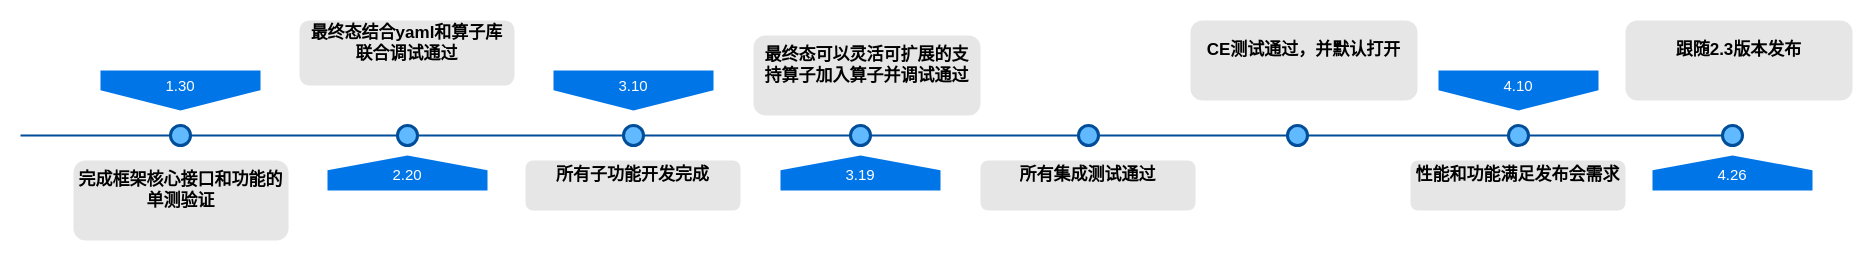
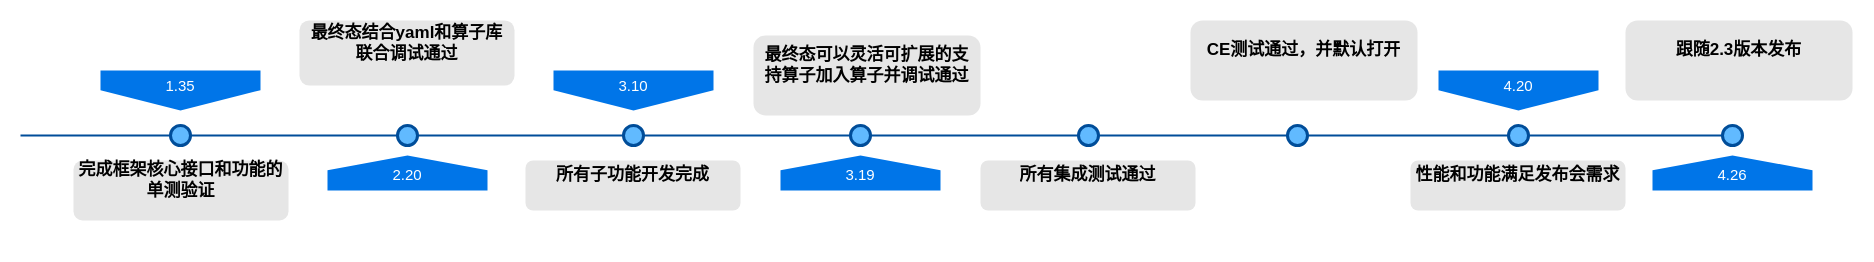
(181, 87) -> (181, 87)
(1519, 87) -> (1519, 87)
(181, 201) -> (181, 191)
